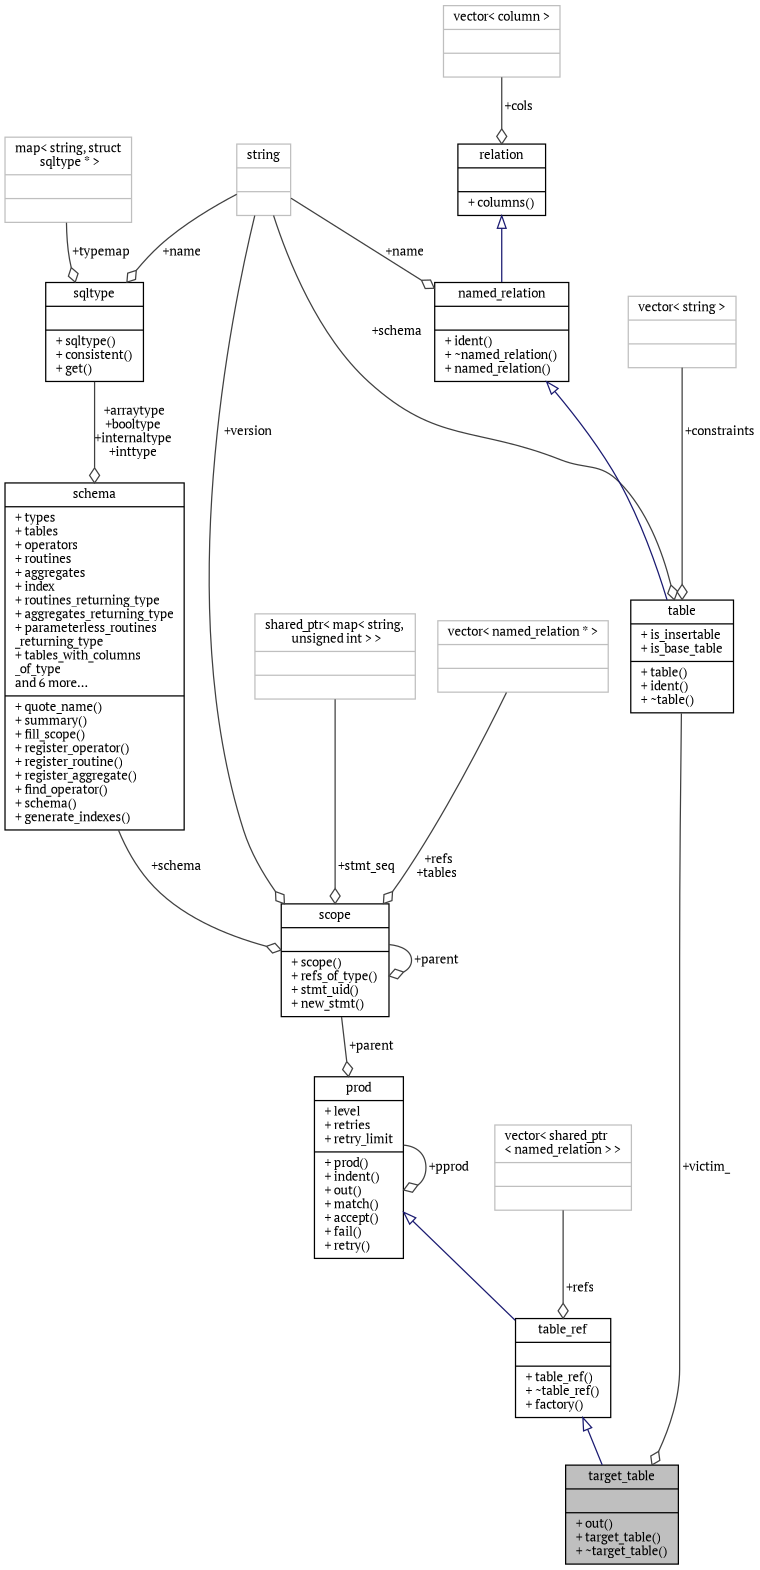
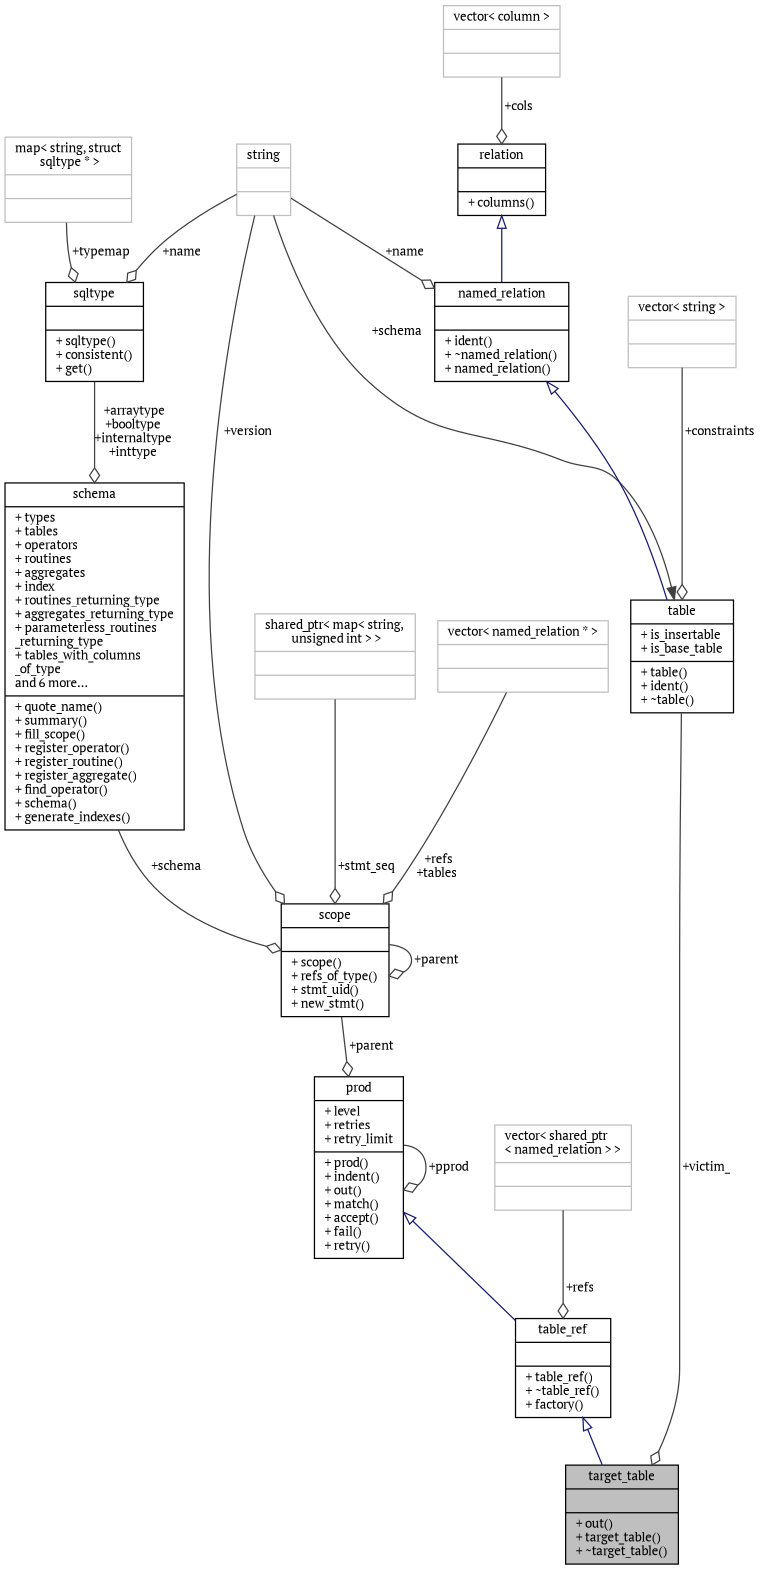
(453, 430) -> (454, 430)
